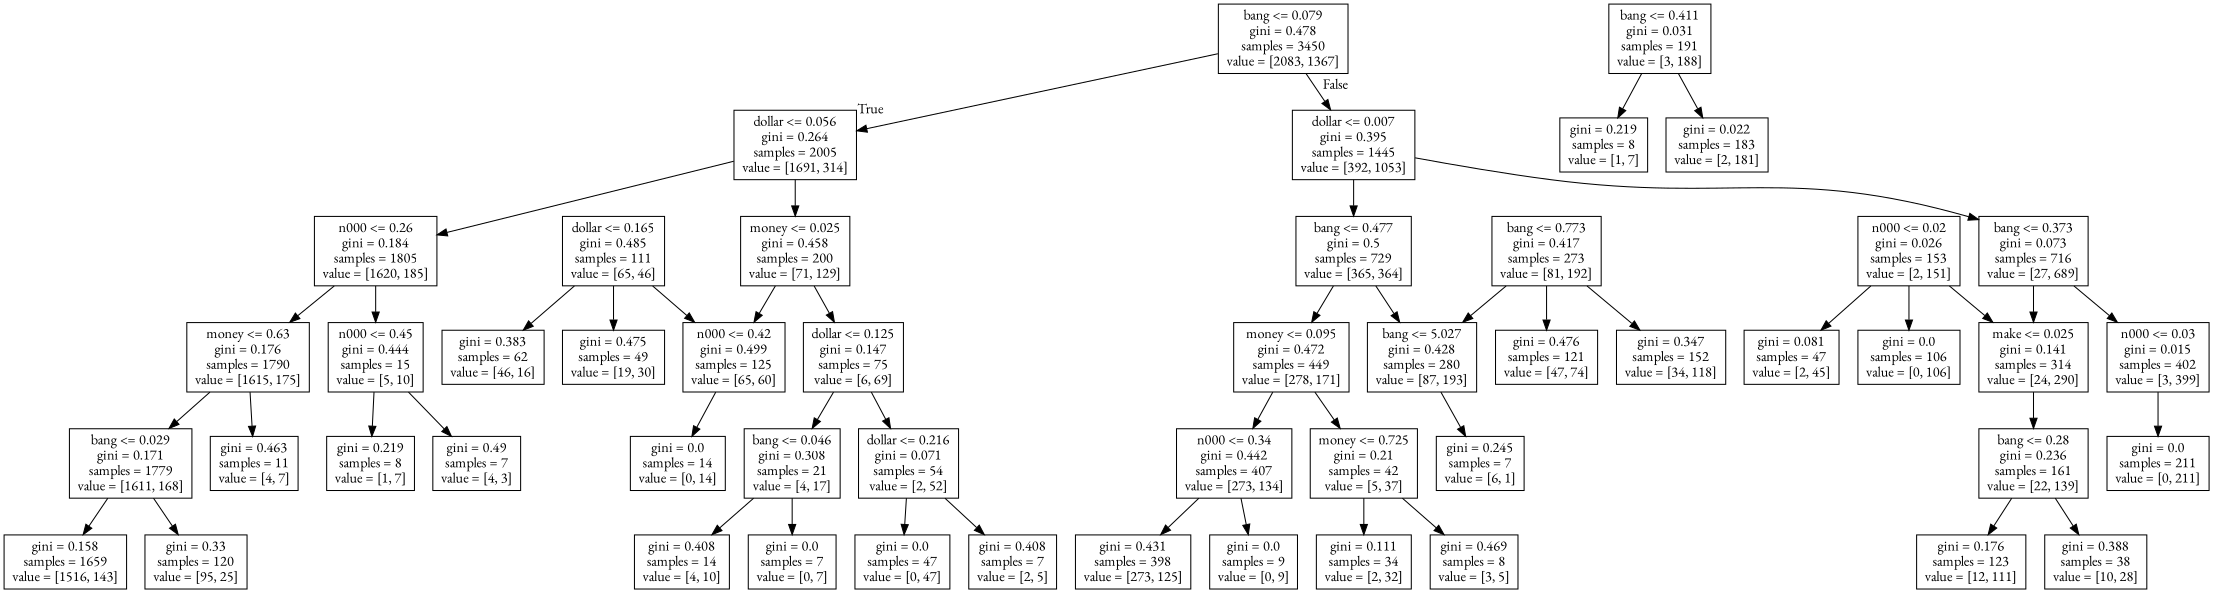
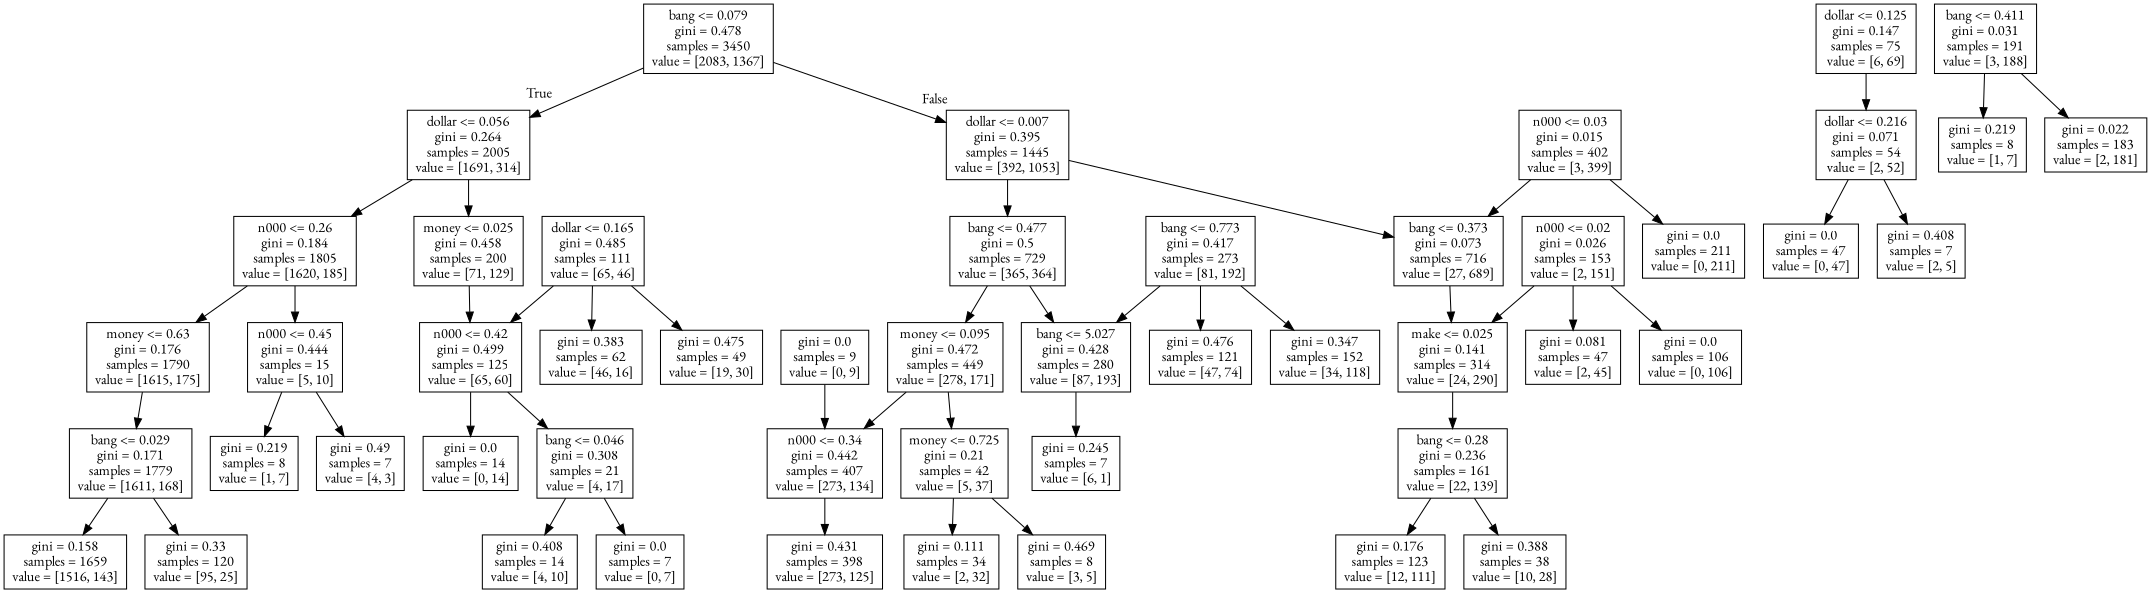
(822, 300) -> none
(2092, 301) -> (1513, 195)
(825, 406) -> (524, 407)
(254, 463) -> none
(1244, 511) -> (825, 401)
